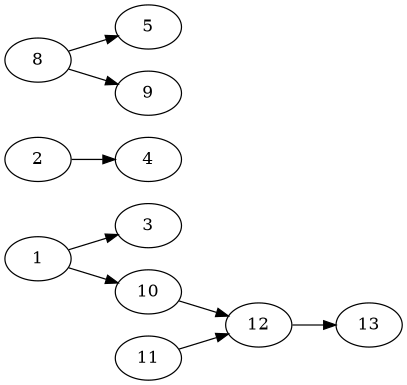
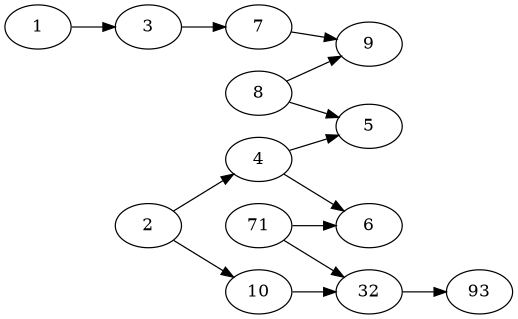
none -> (259, 27)
none -> (308, 145)
none -> (369, 226)
(87, 274) -> (198, 256)
(259, 325) -> (369, 292)
(369, 325) -> (480, 292)
(148, 358) -> (259, 226)
